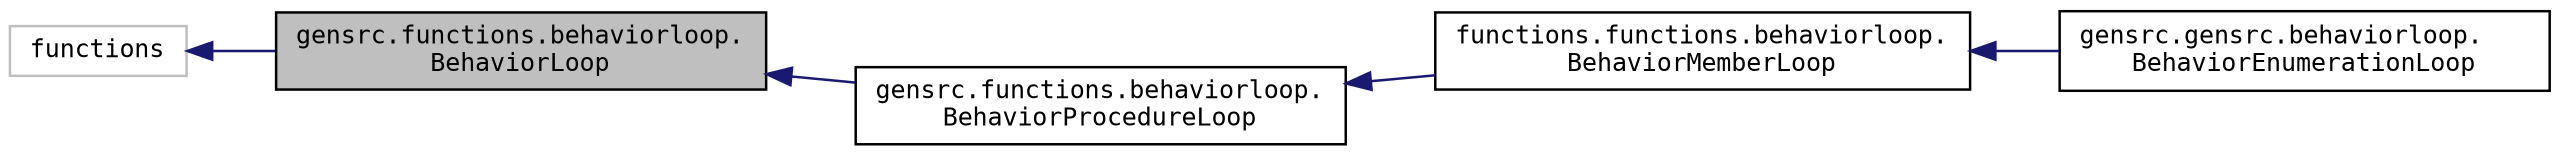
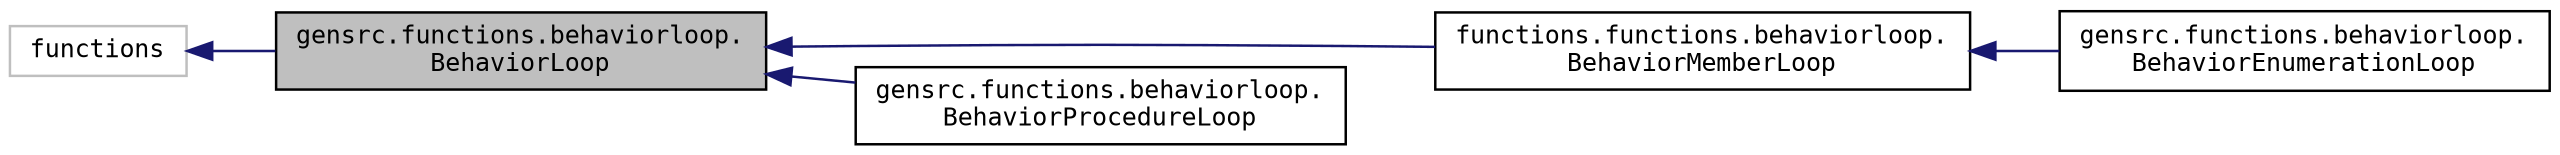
(2305, 51) -> (2305, 51)
(1403, 78) -> (1114, 45)
